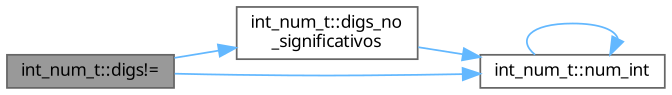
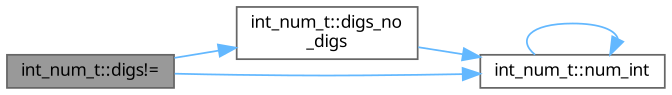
(327, 33) -> (327, 33)
